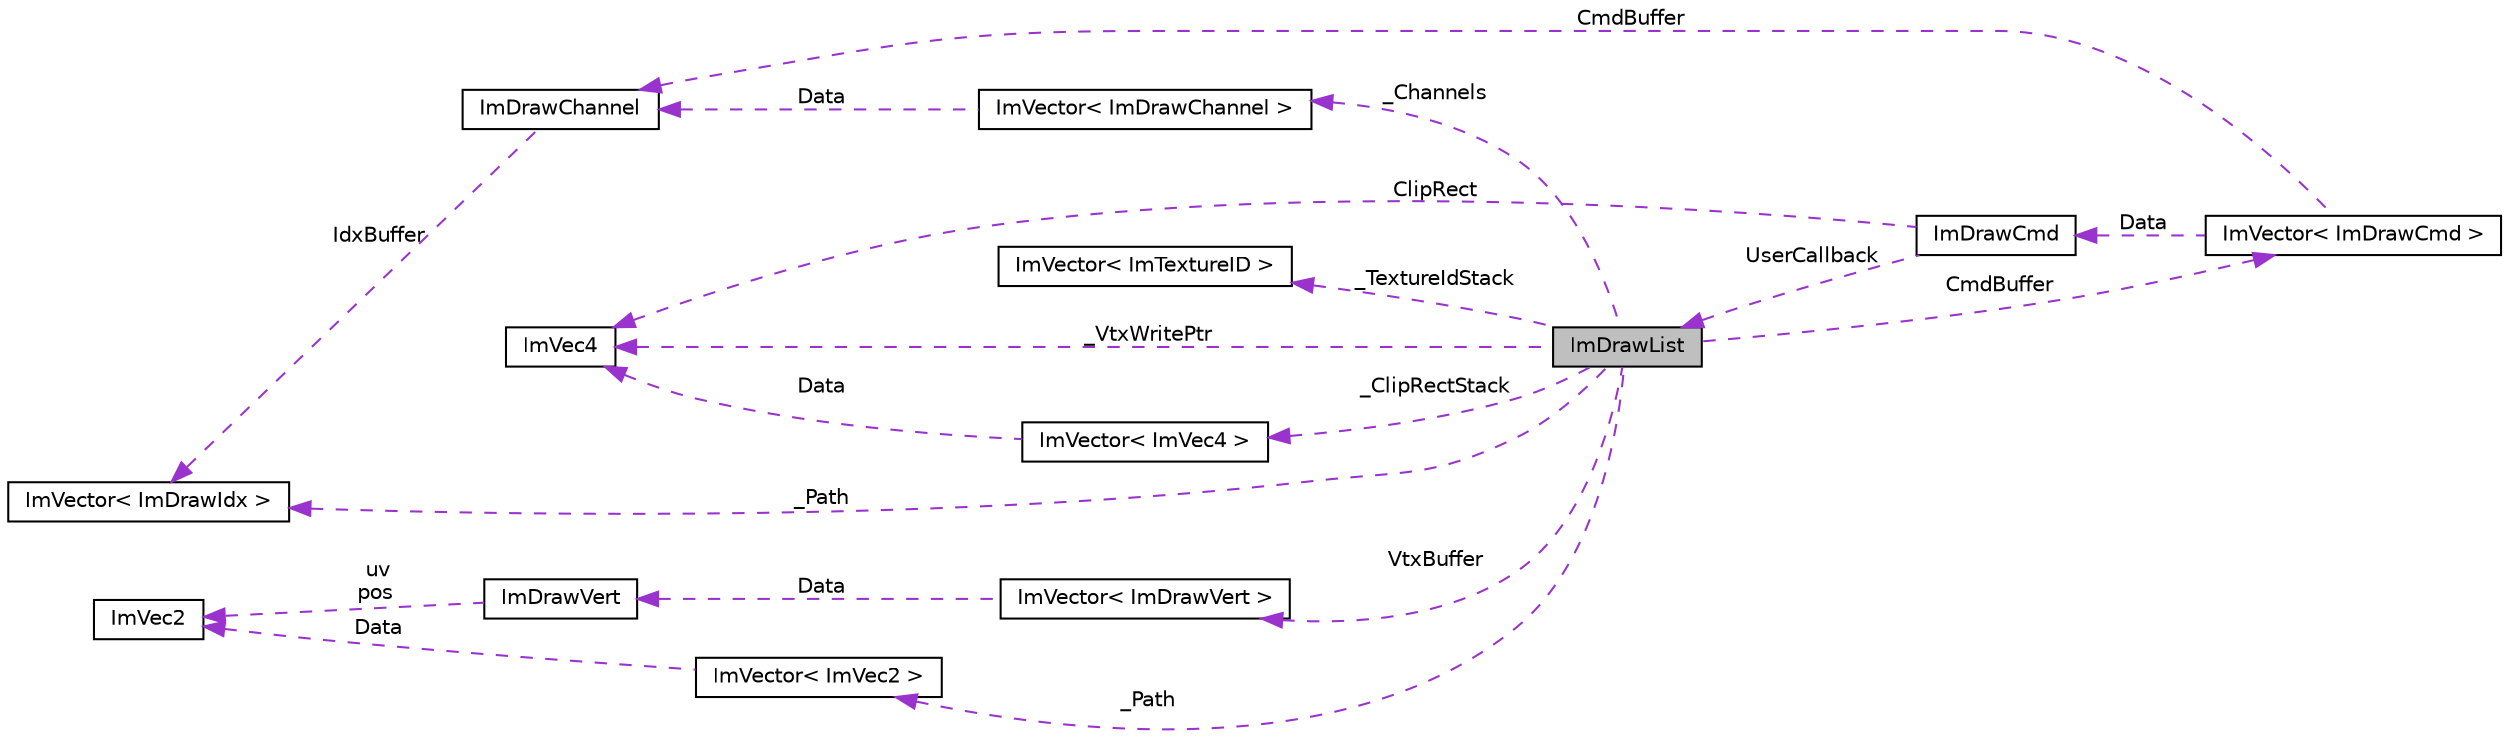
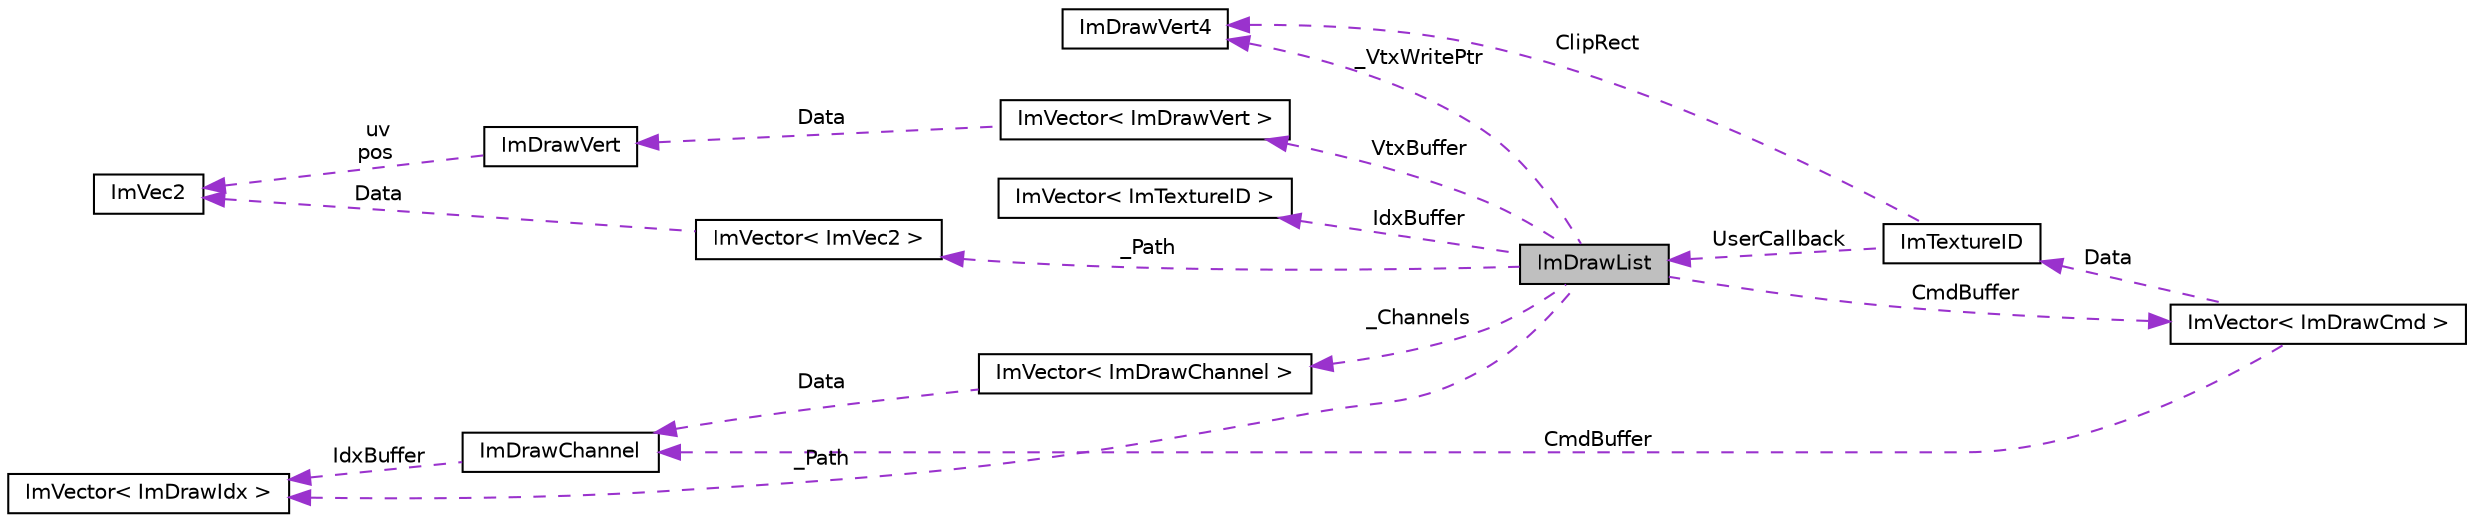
(1996, 235) -> (1962, 244)
(1432, 280) -> (1416, 220)
(561, 347) -> (1145, 29)
(1145, 442) -> none
